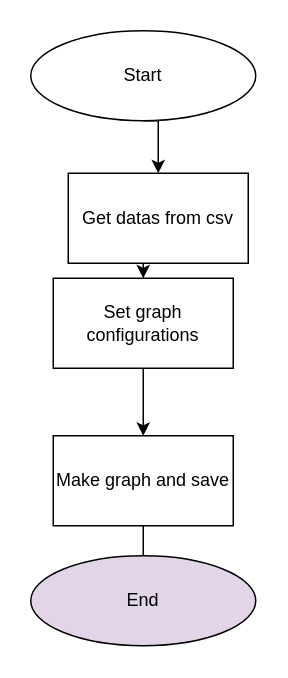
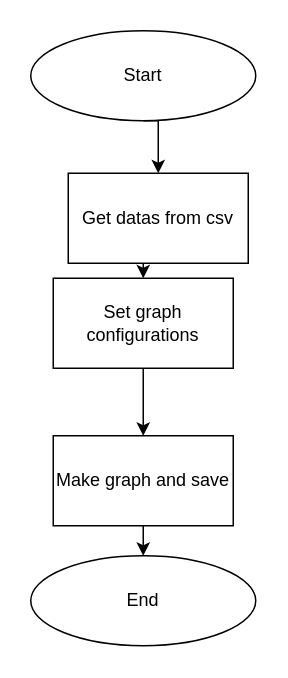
(143, 548) -> (143, 544)
(143, 601) -> (143, 601)
